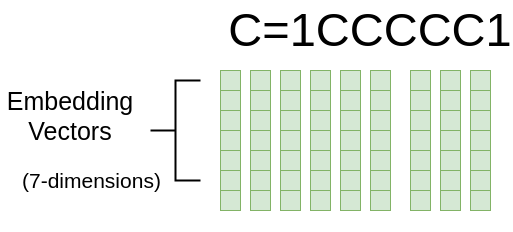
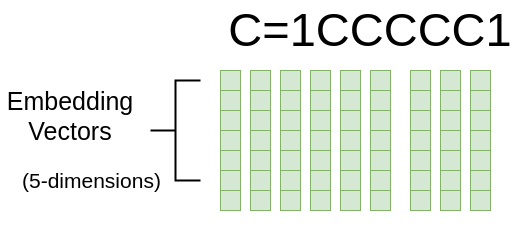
(99, 181) -> (99, 181)
